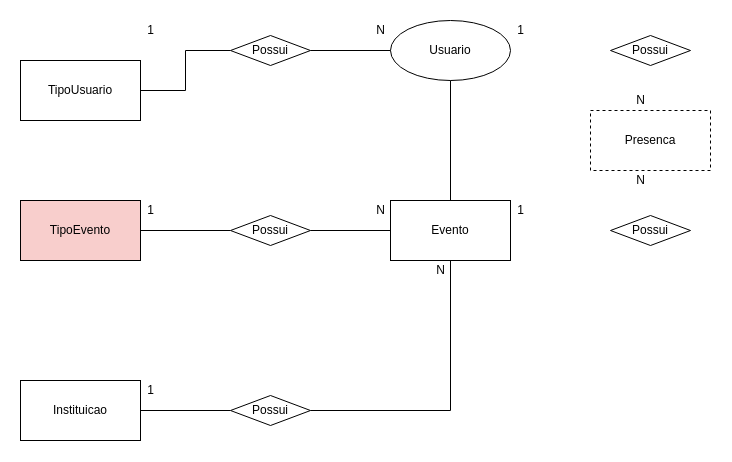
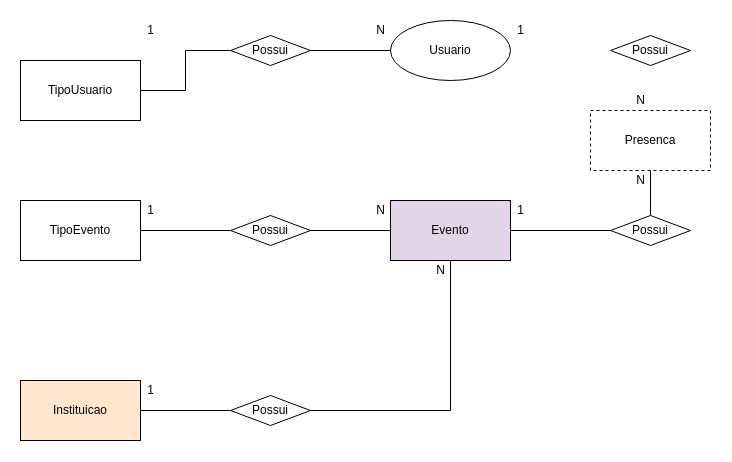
(451, 141) -> (561, 231)
(81, 231) -> (81, 231)
(451, 231) -> (451, 231)
(81, 411) -> (81, 411)
